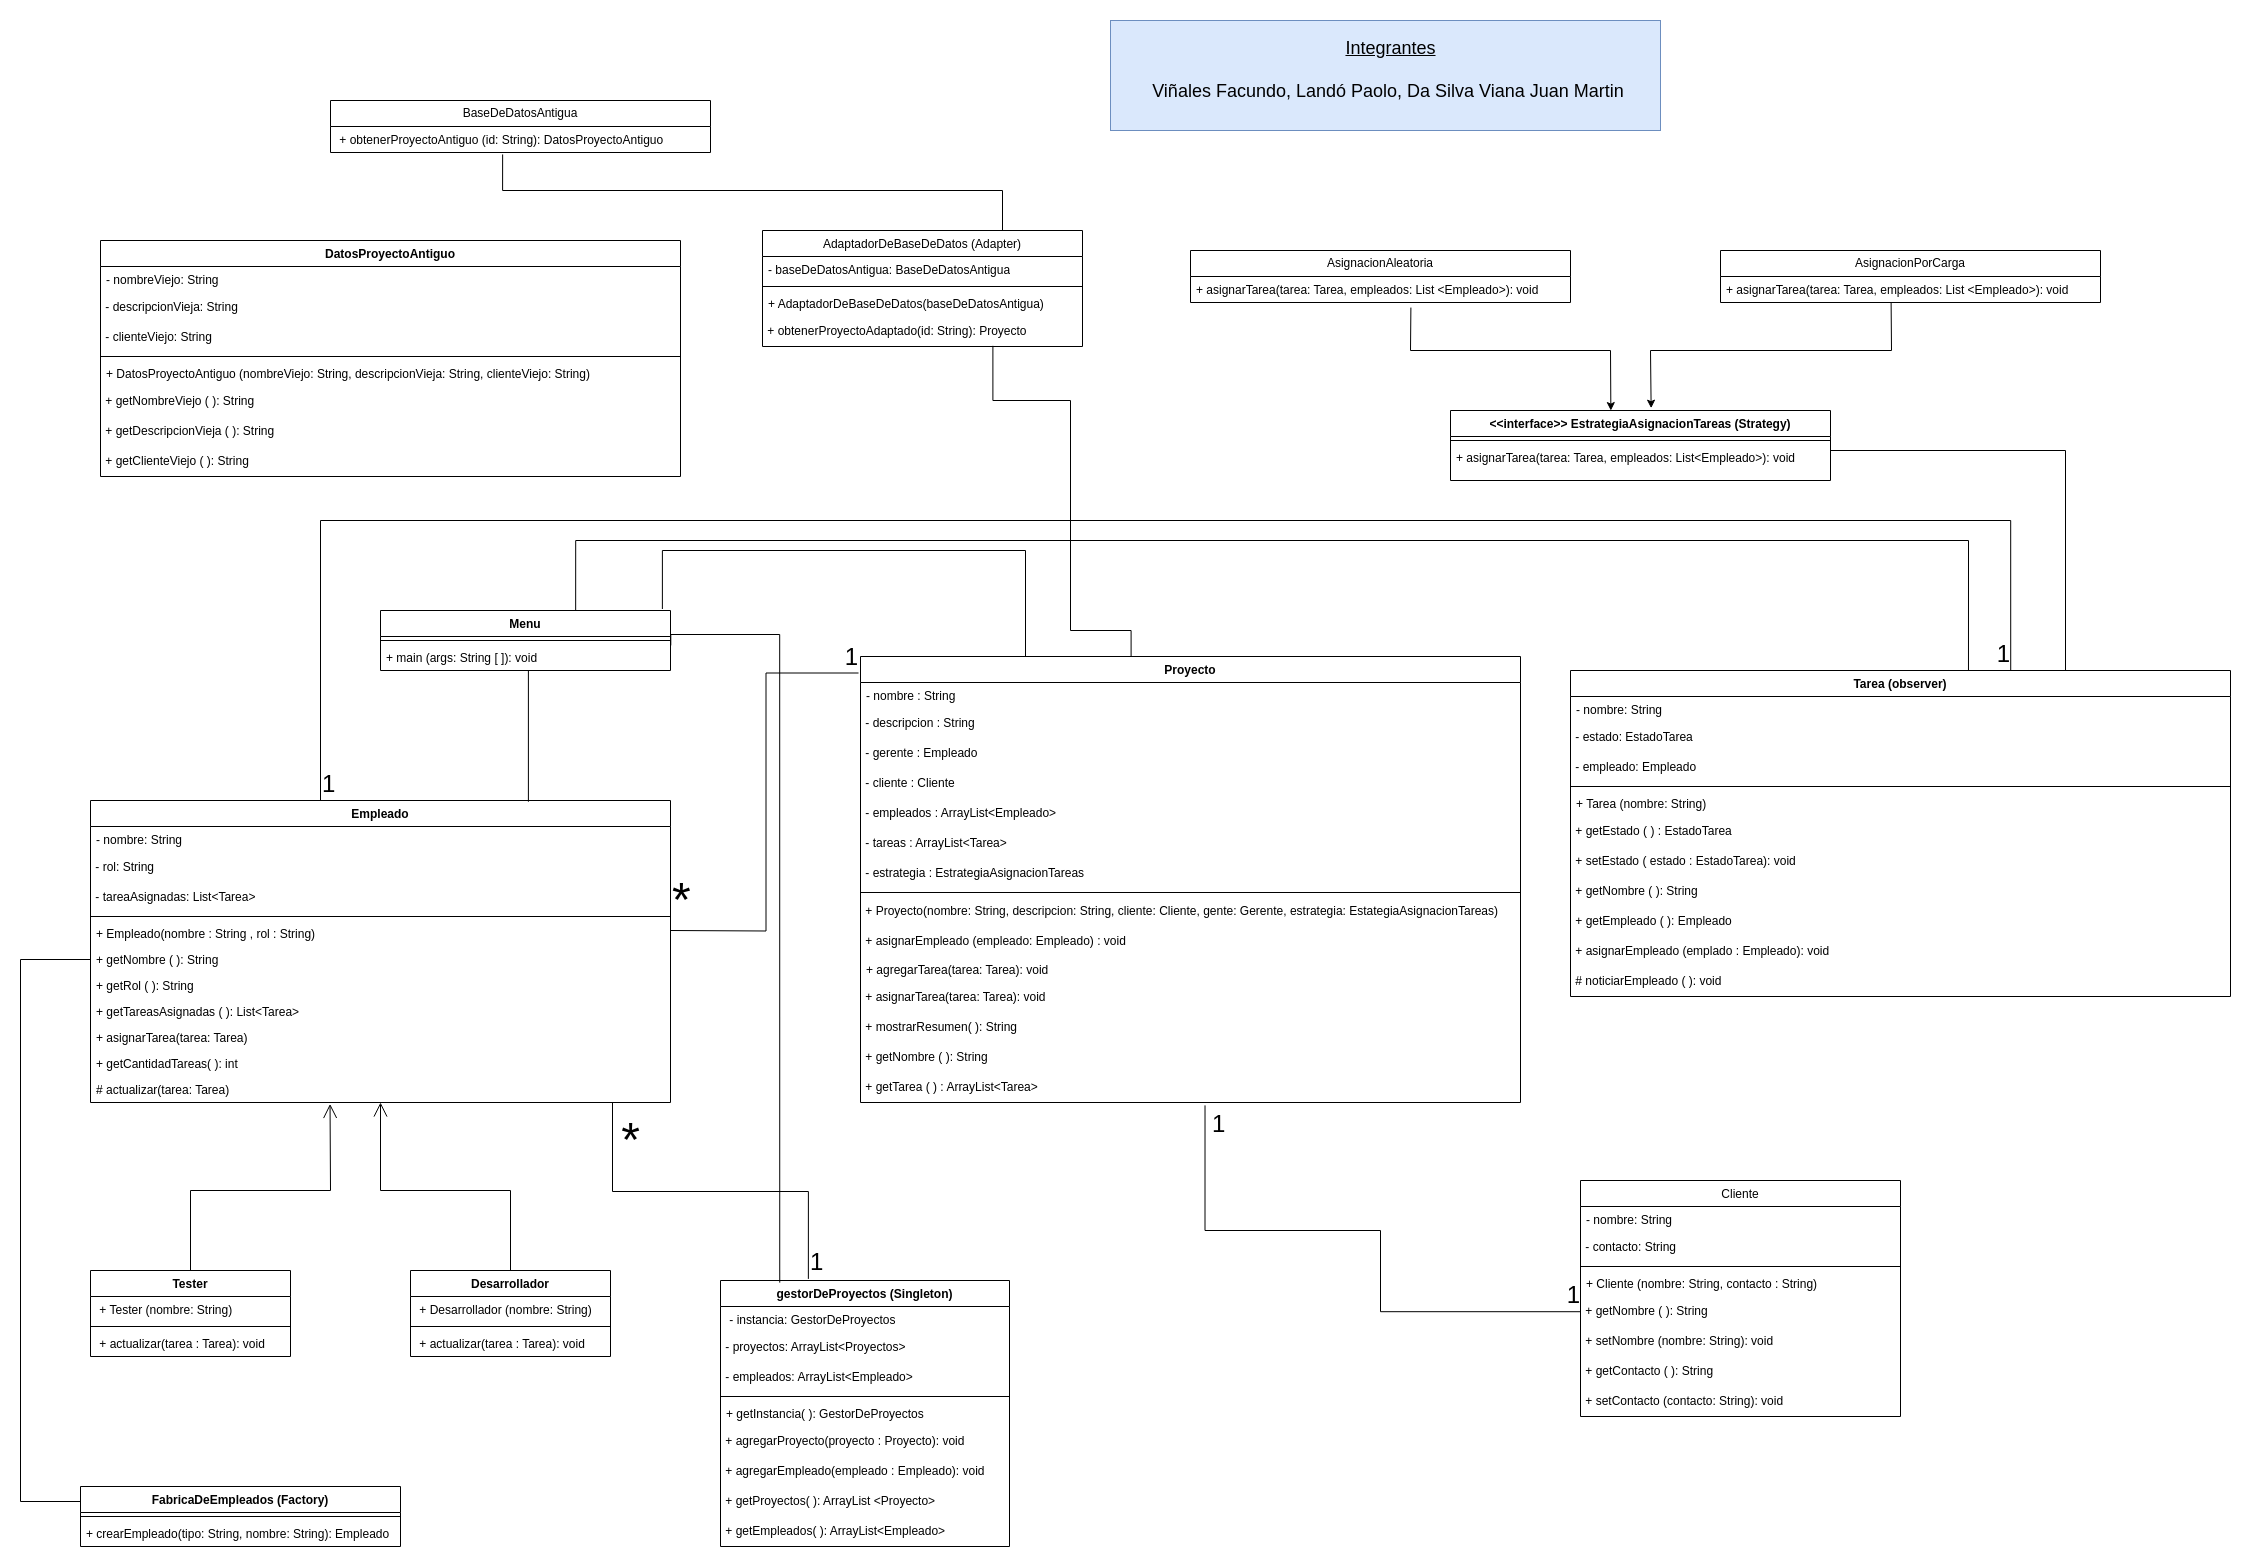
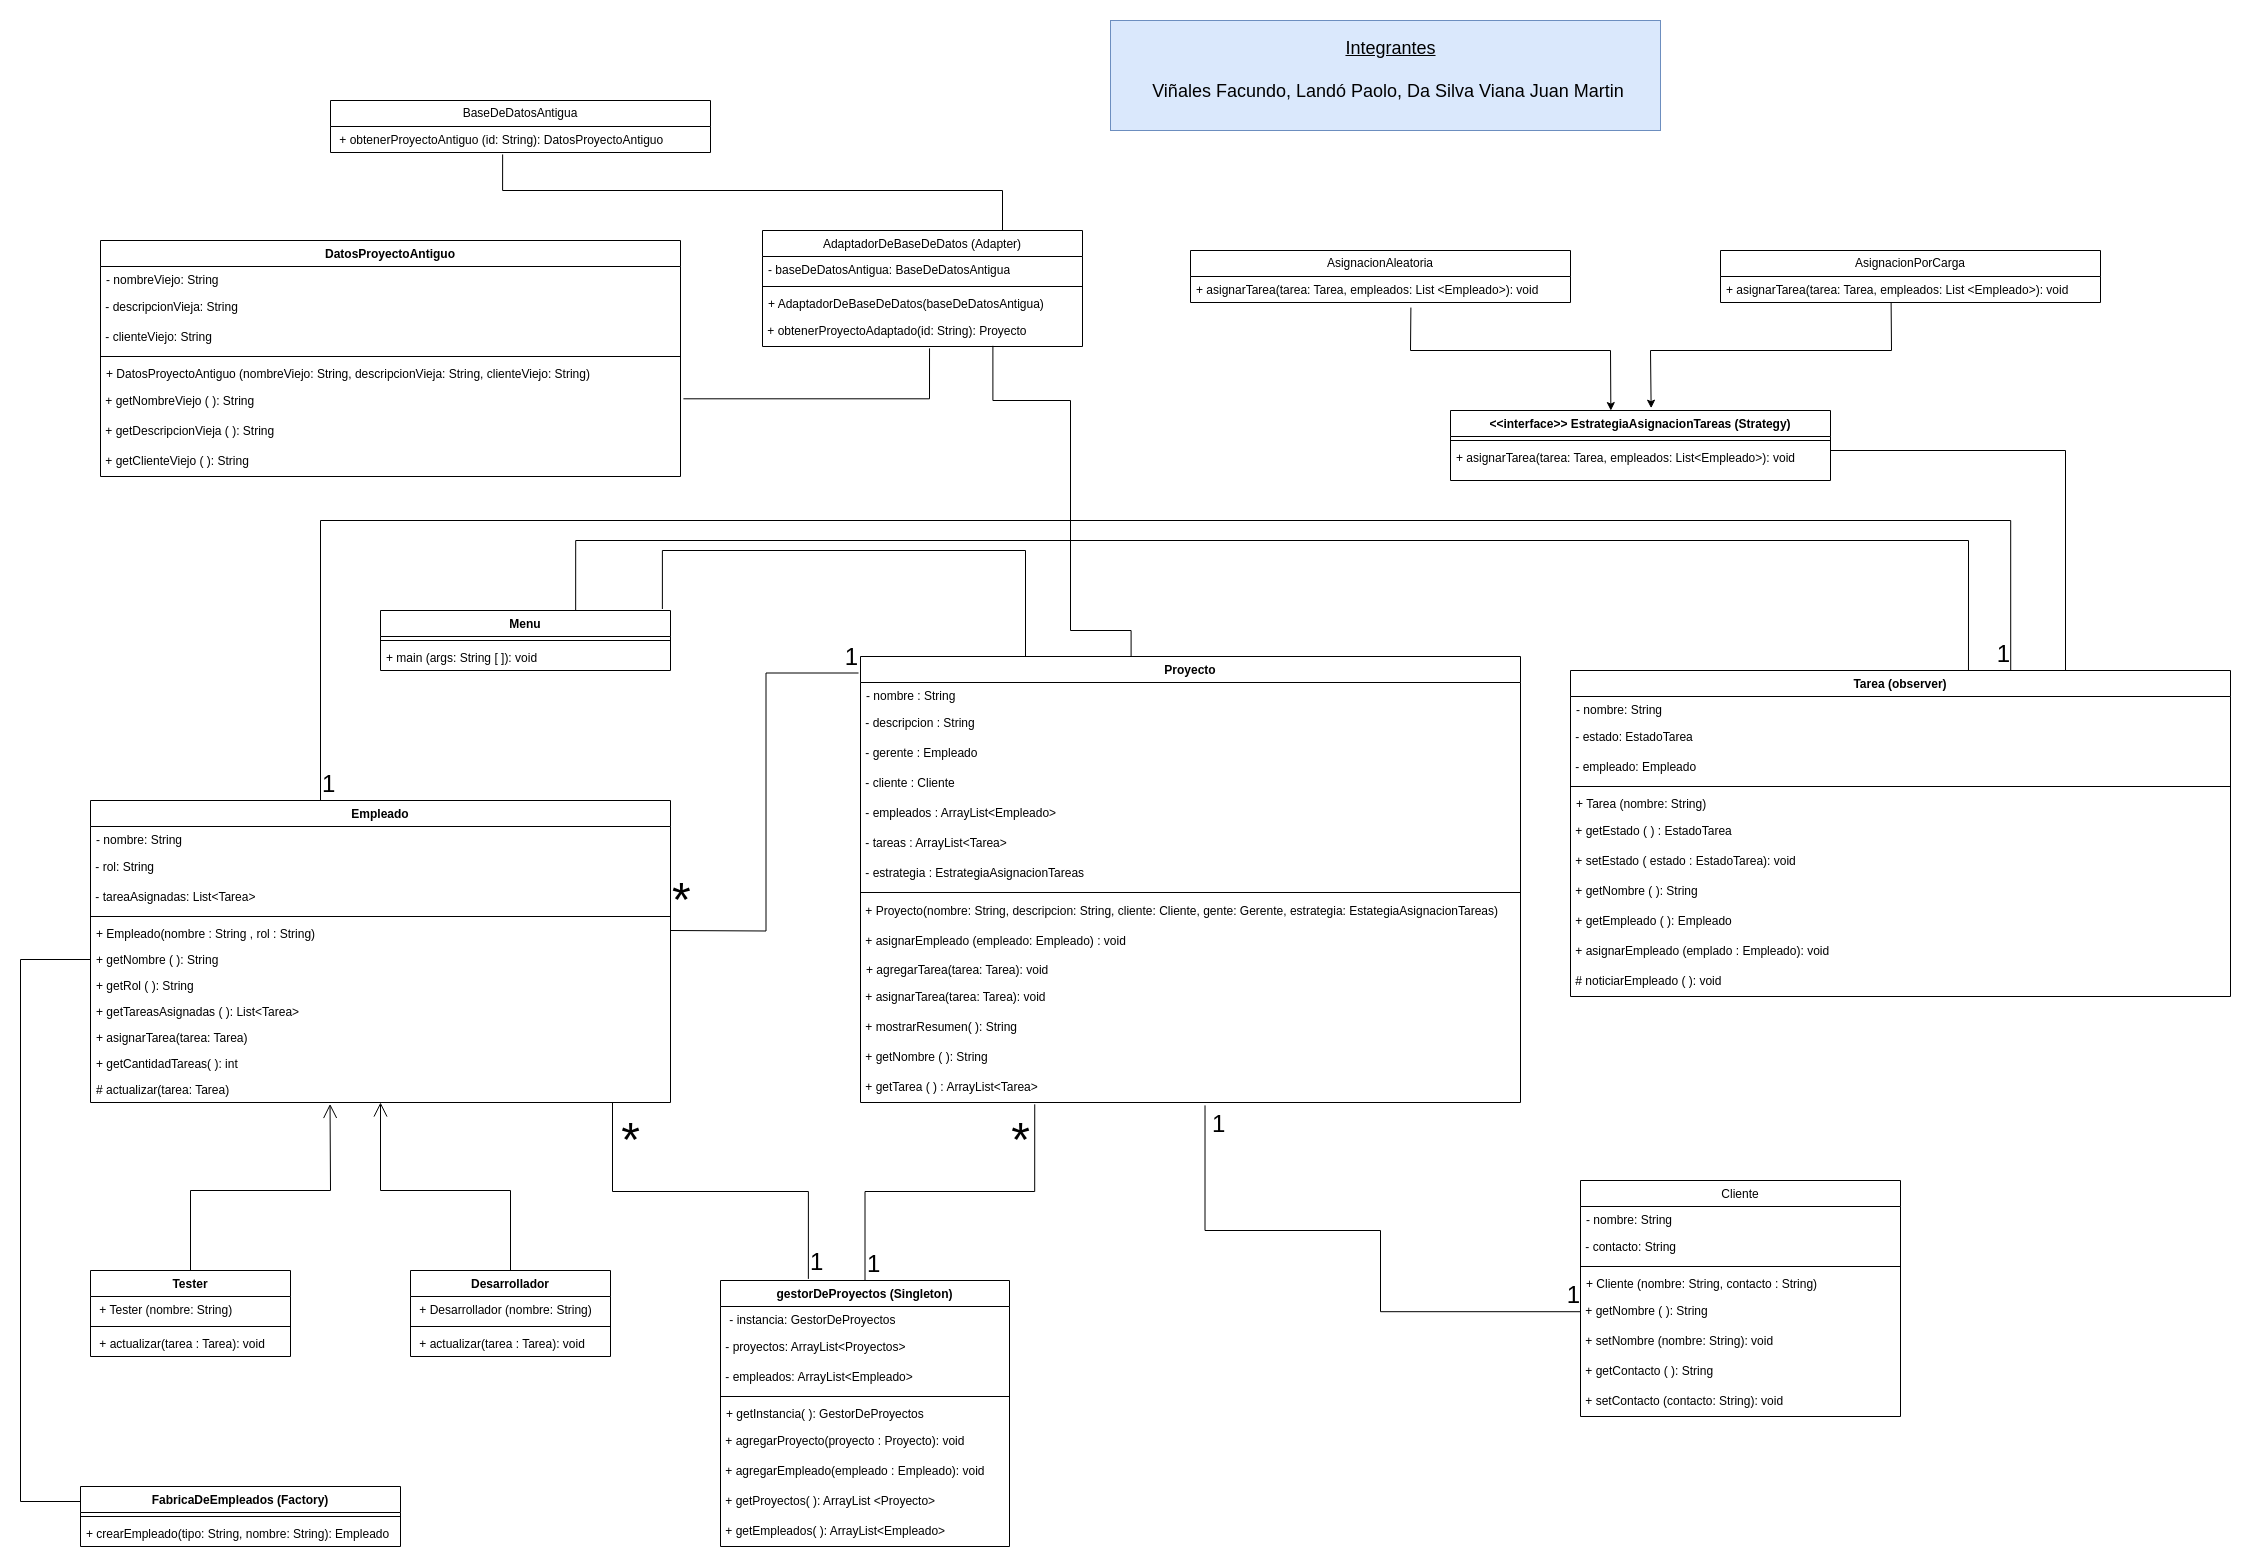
none -> (831, 399)
(528, 737) -> none
(780, 905) -> none
none -> (948, 1192)
